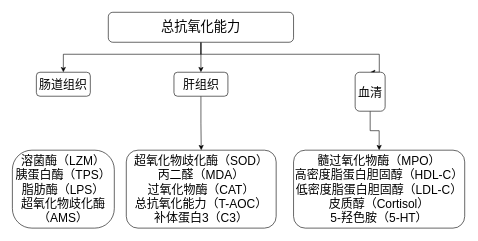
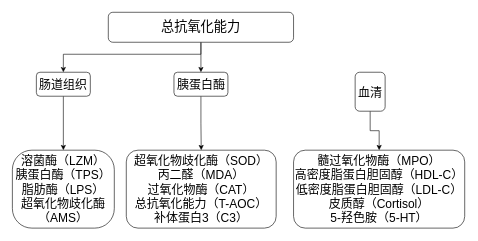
(302, 54) -> none
(201, 84) -> (201, 84)
none -> (63, 121)
